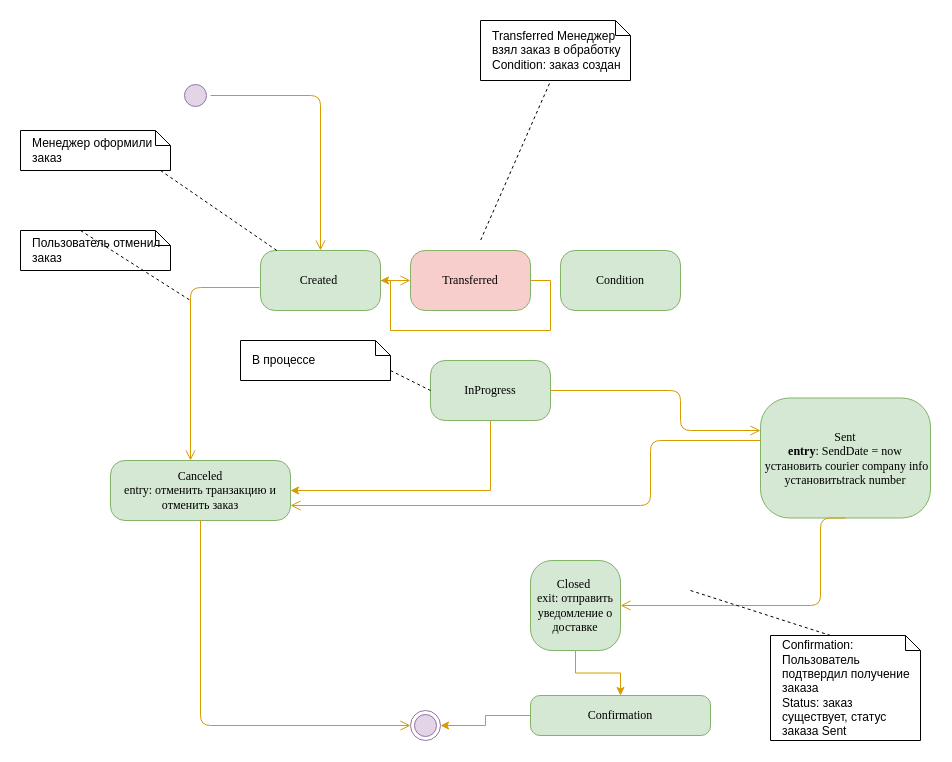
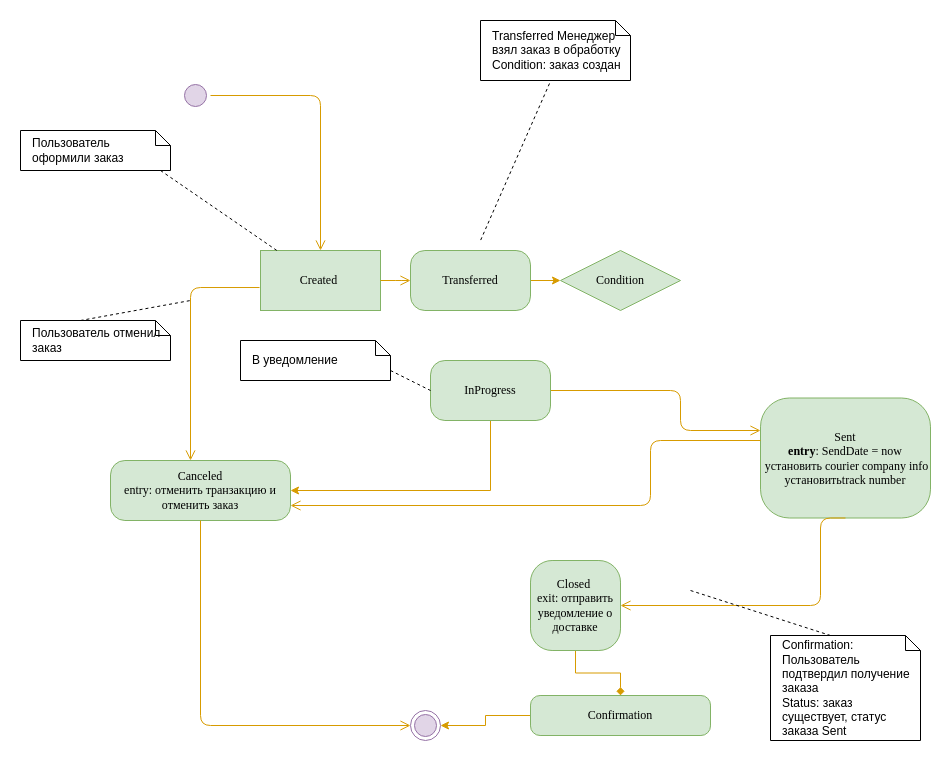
(102, 151) -> (102, 151)
(96, 251) -> (96, 341)
(321, 281) -> (321, 281)
(471, 281) -> (471, 281)
(621, 281) -> (621, 281)
(473, 331) -> (551, 281)
(285, 361) -> (295, 361)
(621, 687) -> (621, 687)
